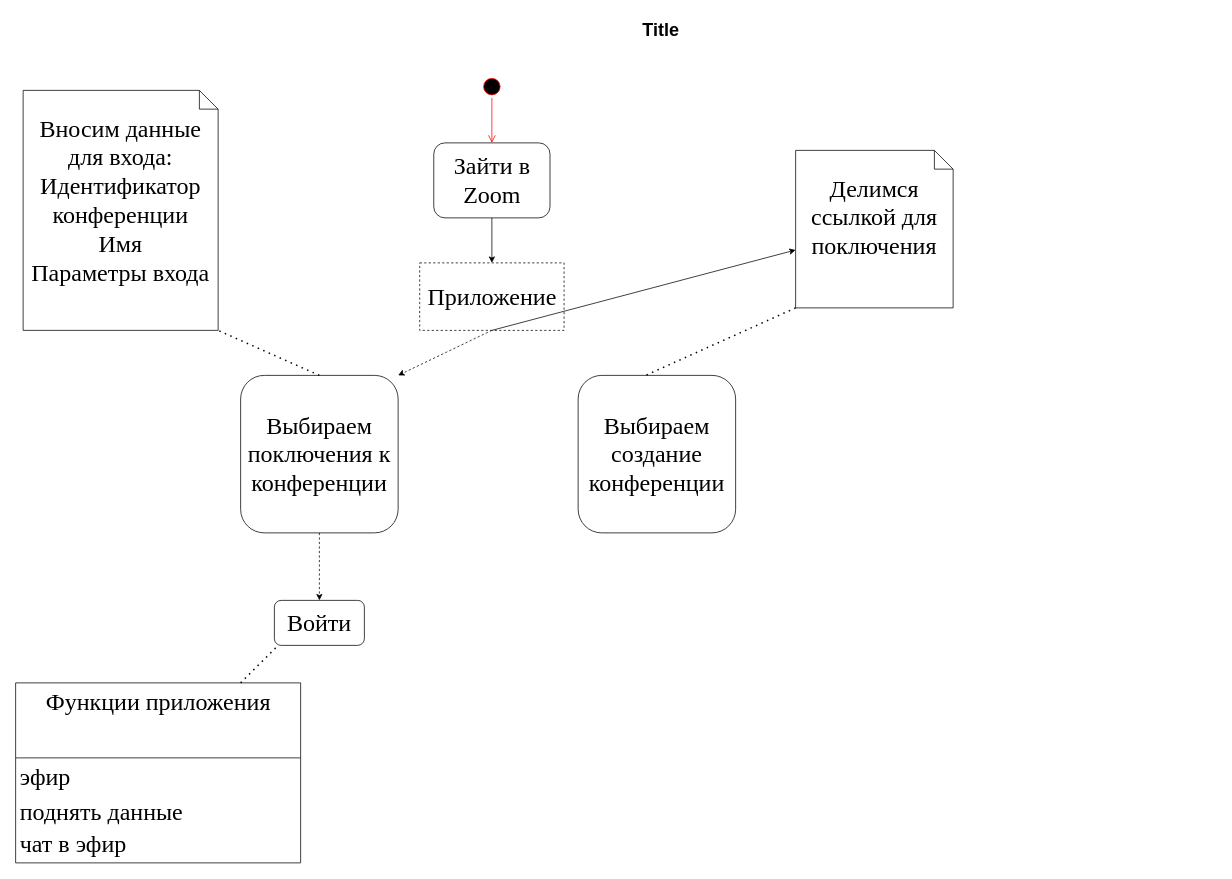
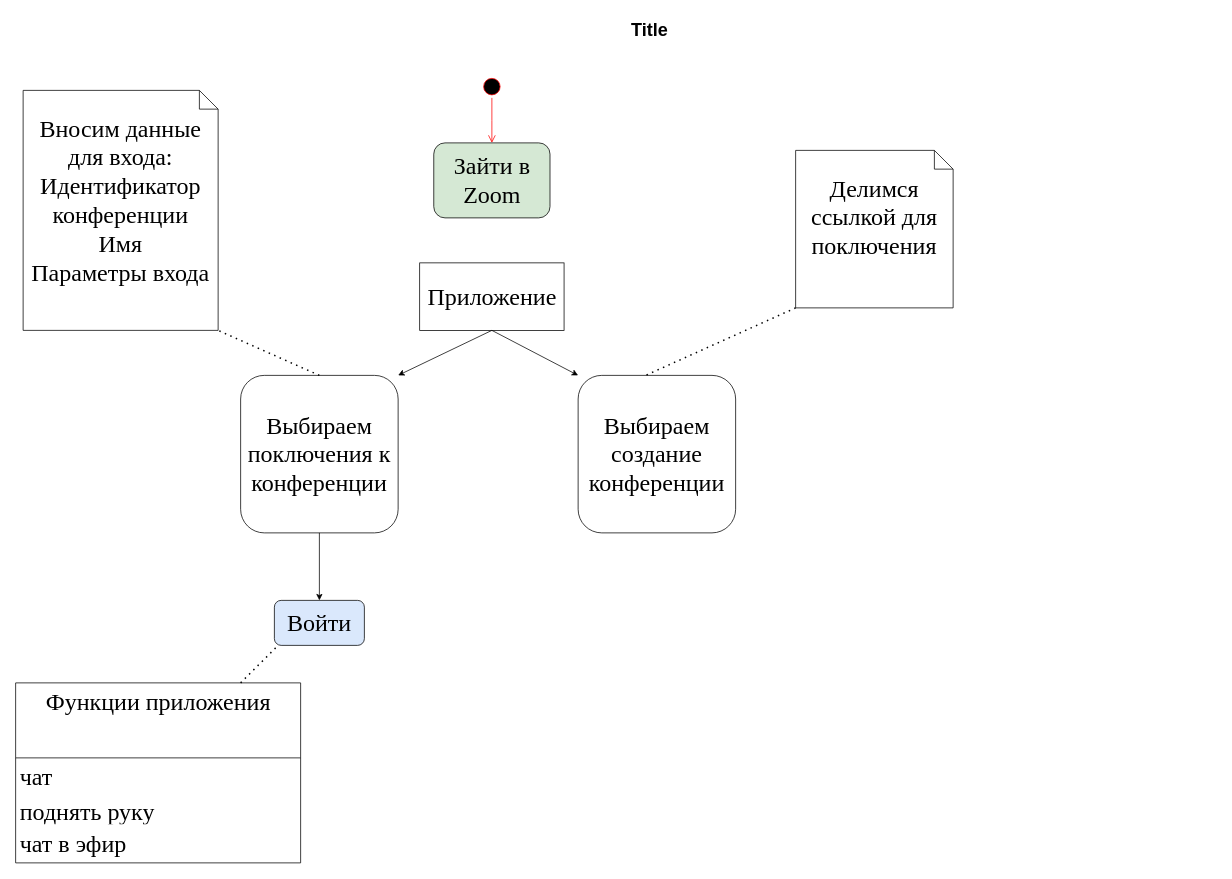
(660, 30) -> (649, 30)
(492, 180) -> (492, 180)
(492, 256) -> none
(641, 291) -> (533, 352)
(492, 297) -> (492, 297)
(446, 352) -> (446, 352)
(319, 564) -> (319, 564)
(319, 623) -> (319, 623)
(47, 777) -> (40, 777)
(111, 810) -> (97, 810)
